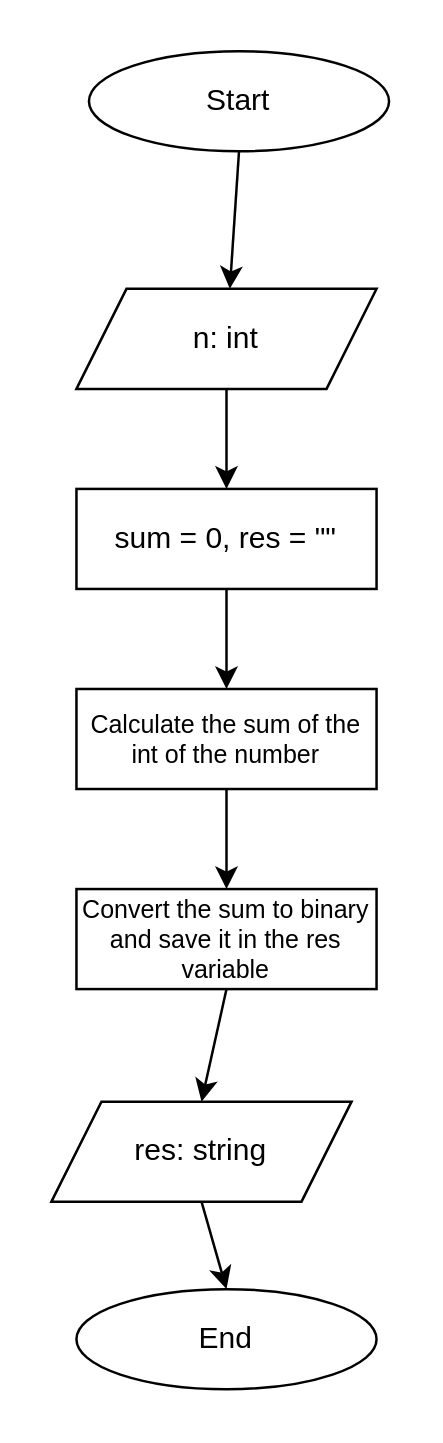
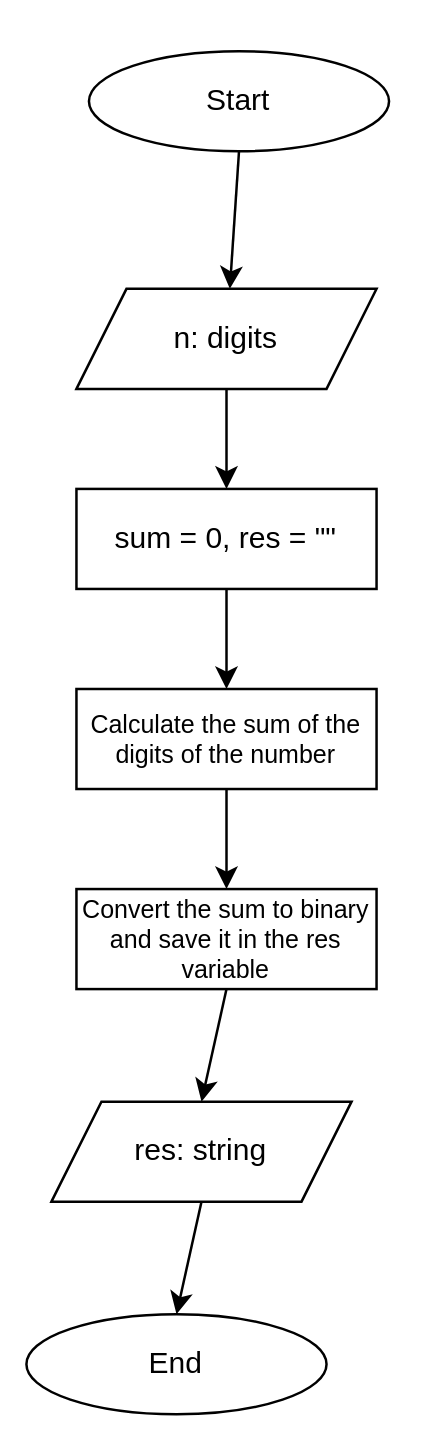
(226, 339) -> (226, 339)
(226, 739) -> (226, 739)
(226, 1339) -> (176, 1364)
